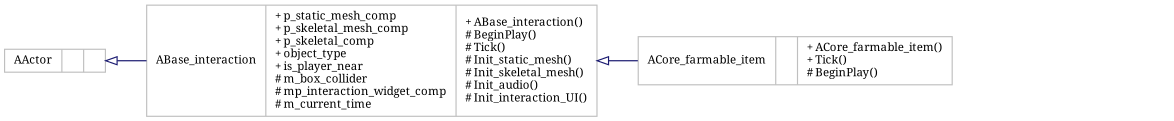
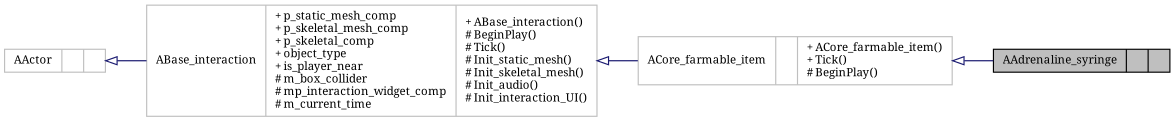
none -> (1082, 61)
